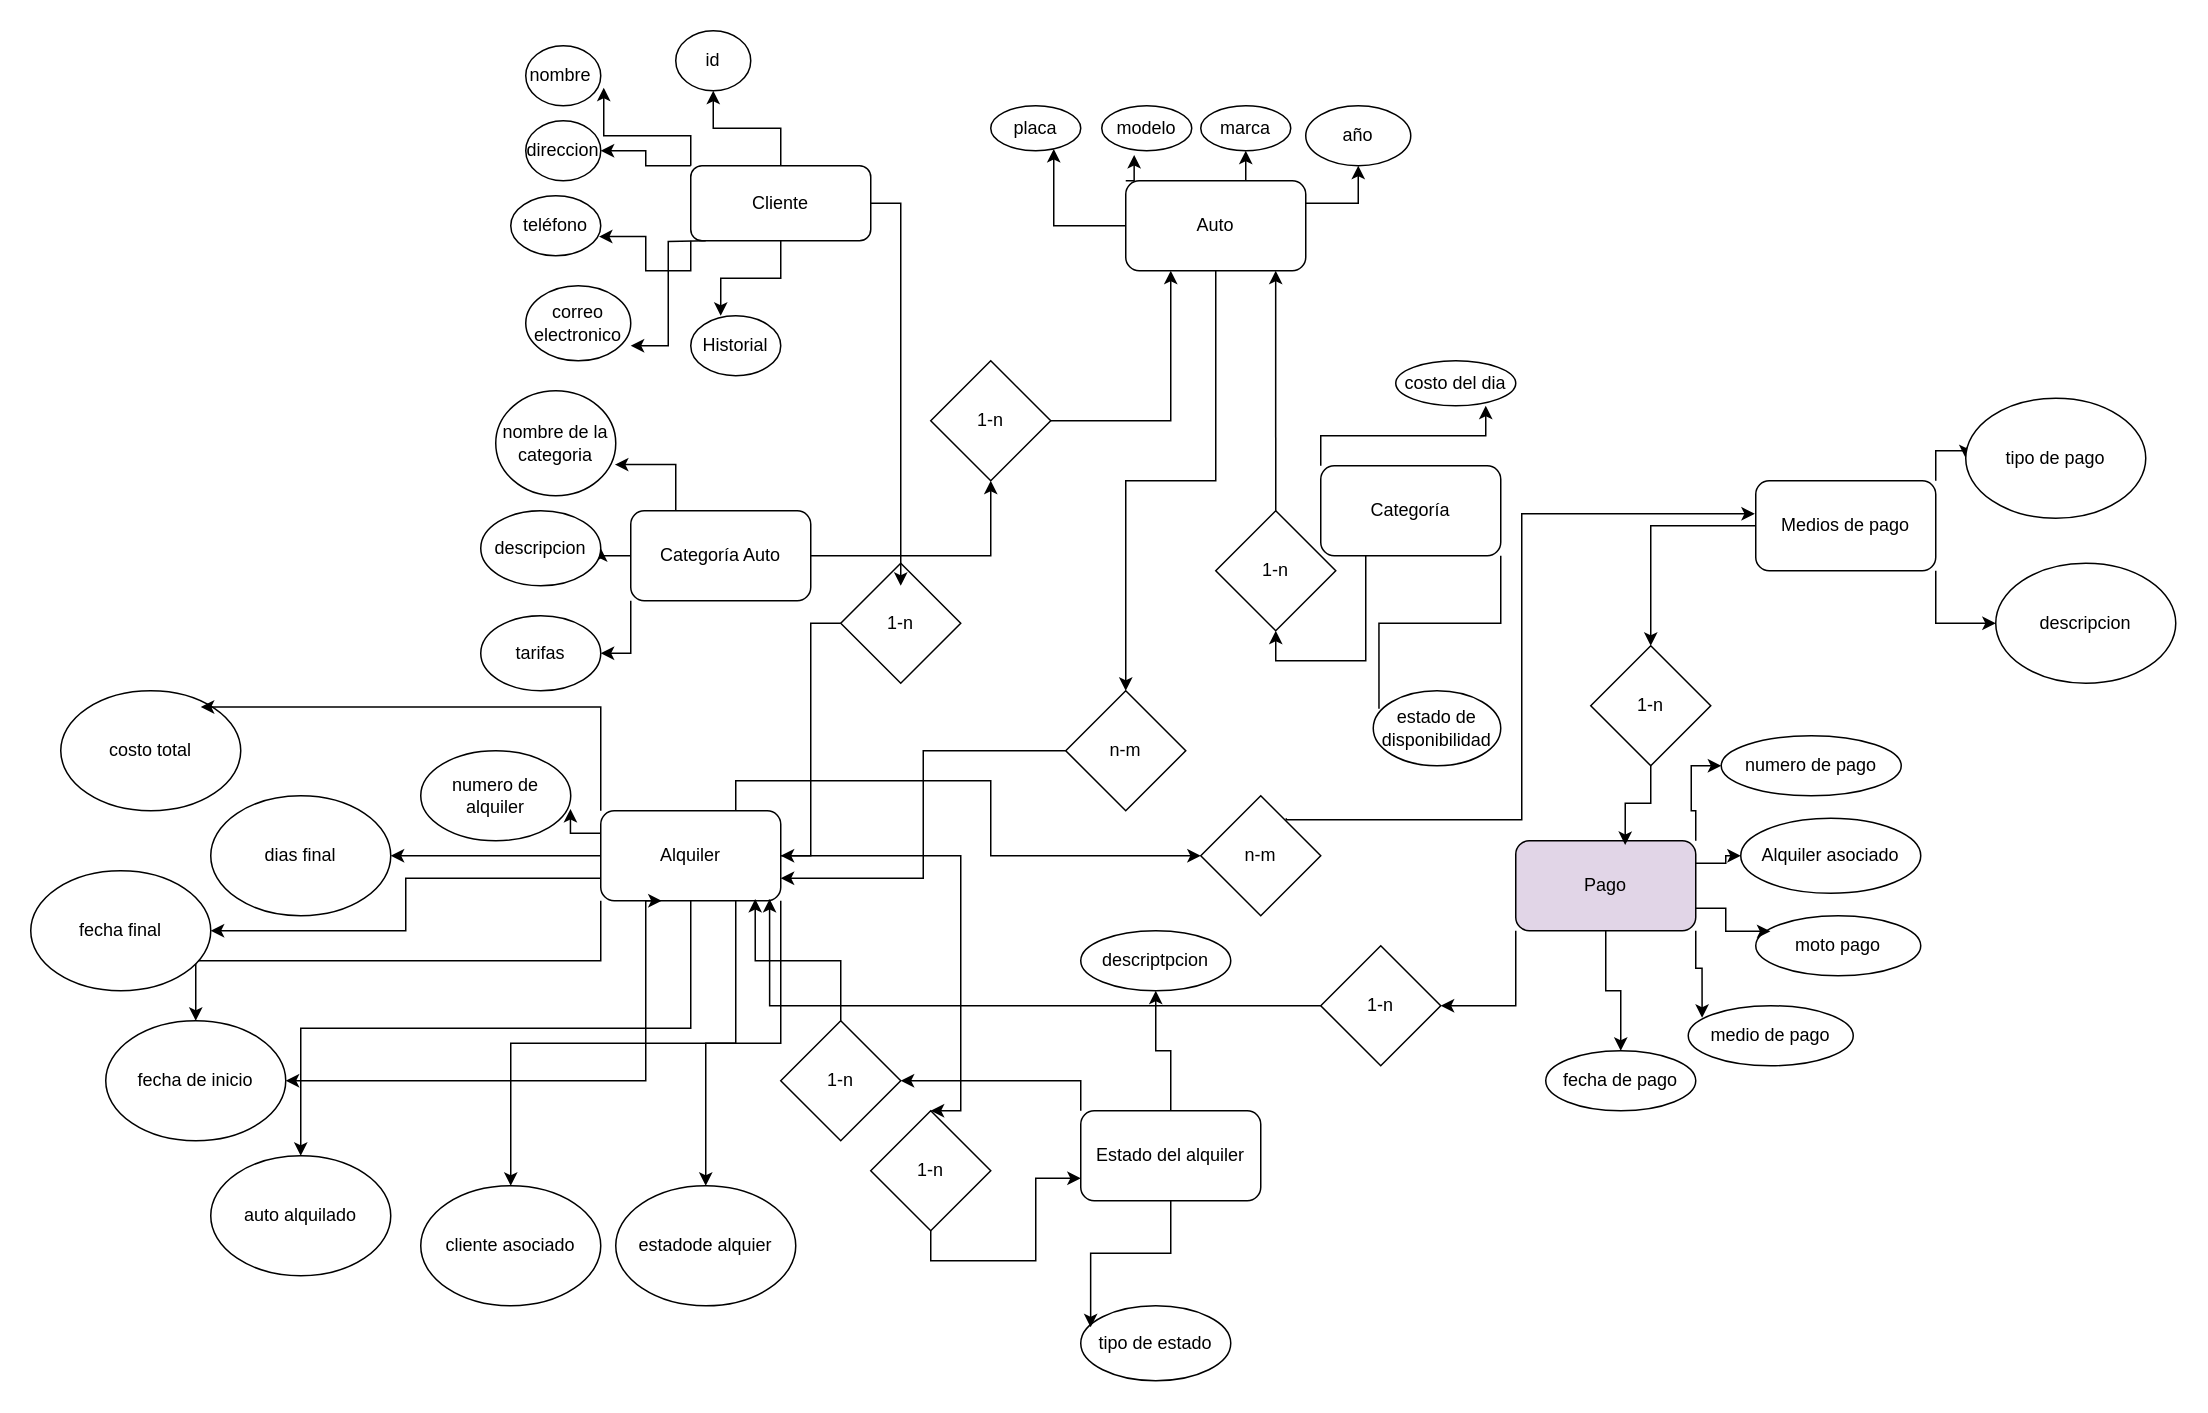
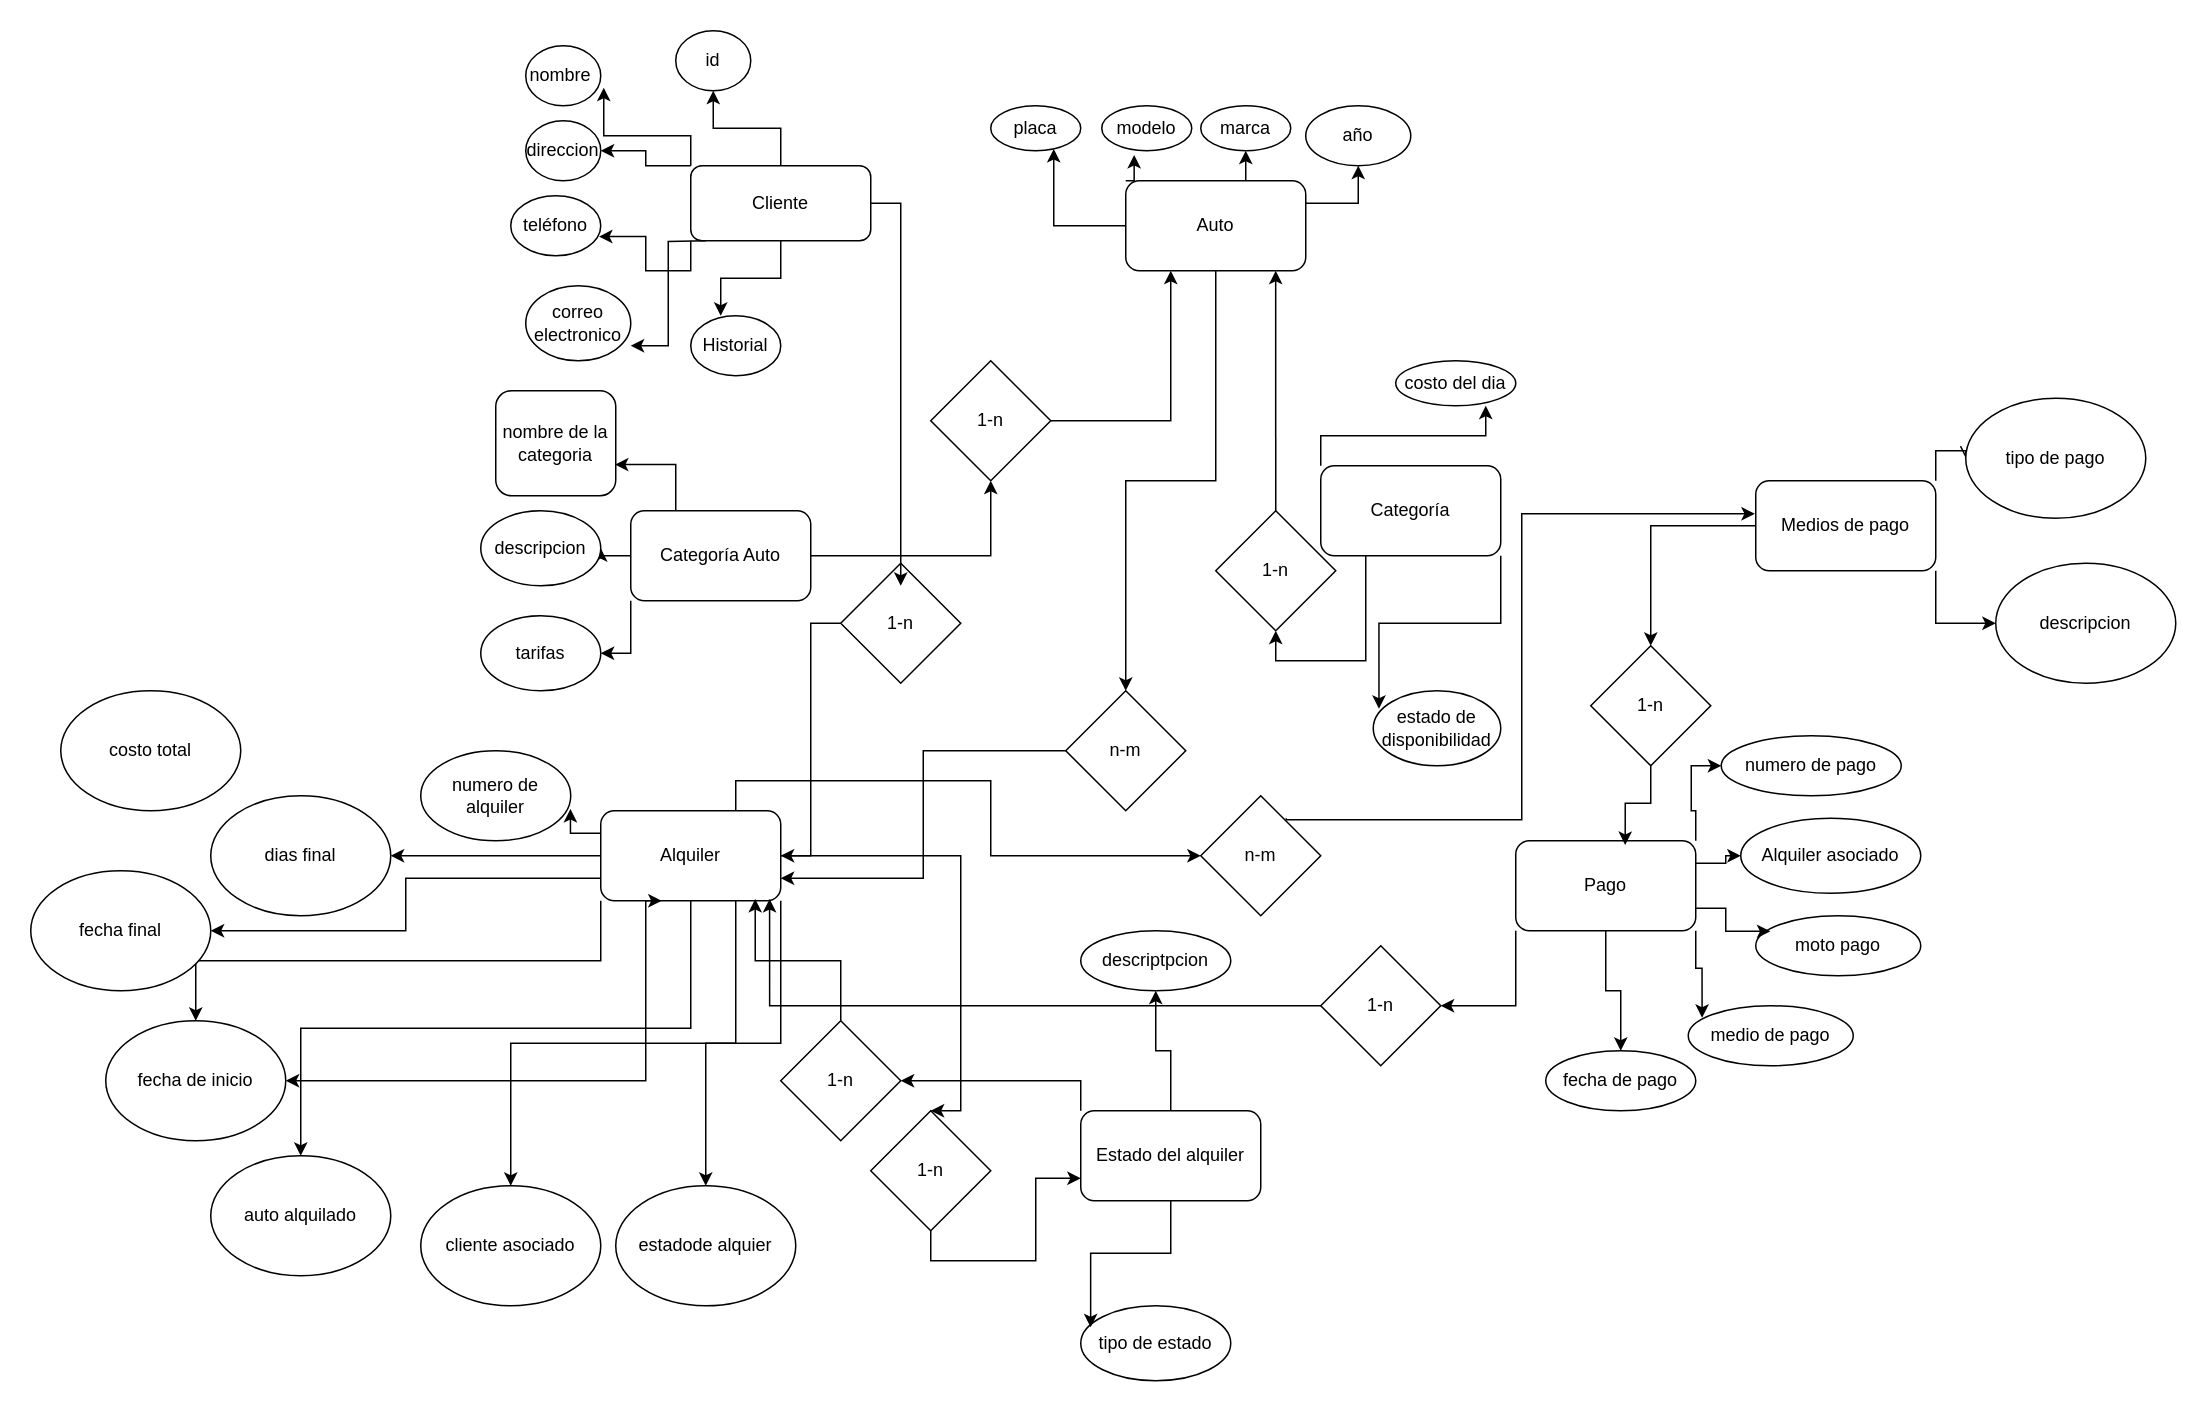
(556, 443) -> (556, 443)
(1964, 451) -> (1963, 451)
(1379, 701) -> (1379, 697)
(458, 707) -> none
(1606, 886) -> (1606, 886)
